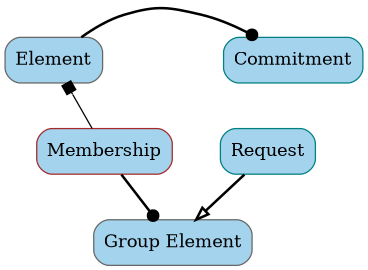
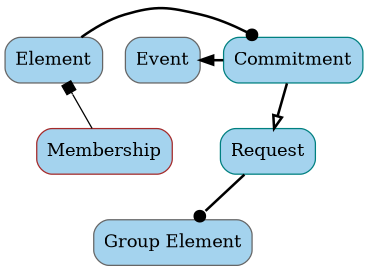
none -> (163, 60)
none -> (282, 100)
(136, 193) -> none
(225, 193) -> (225, 193)
